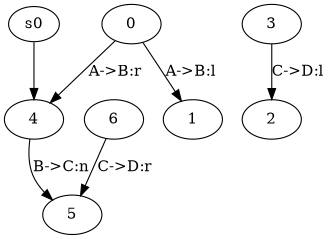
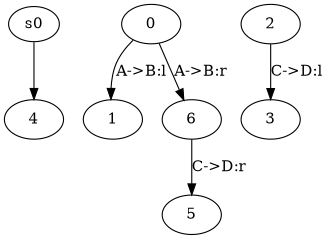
(272, 66) -> (271, 66)
(87, 68) -> (169, 66)
(30, 168) -> none
